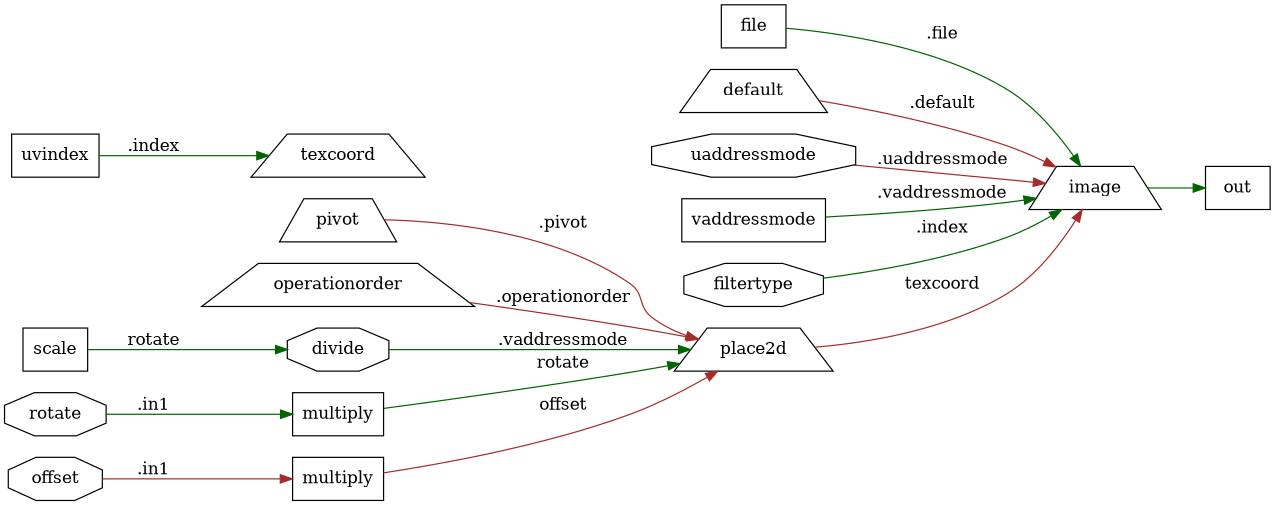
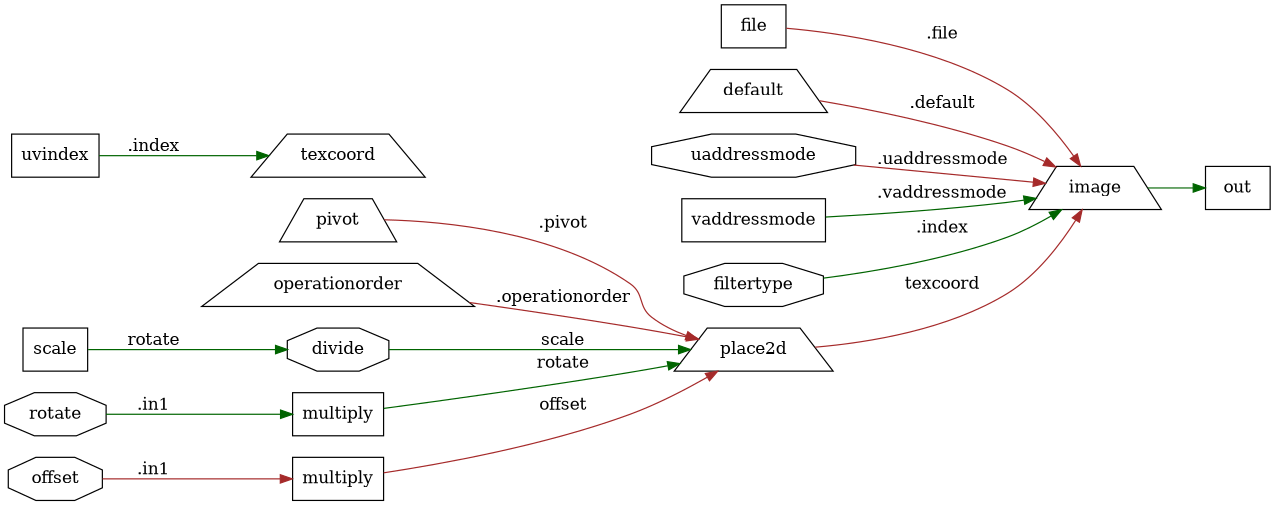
(945, 61) -> (945, 61)
(563, 341) -> (563, 341)
